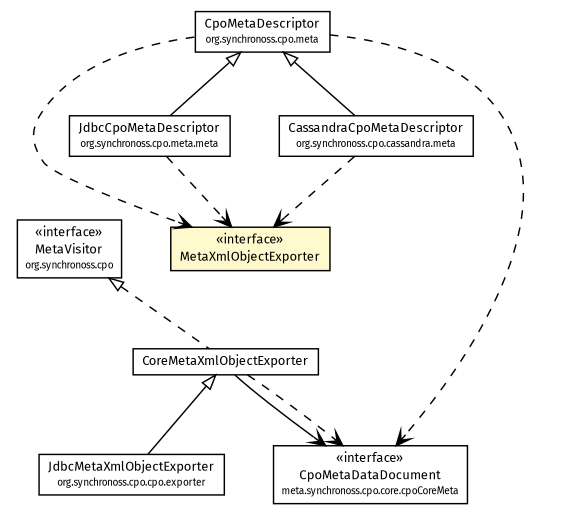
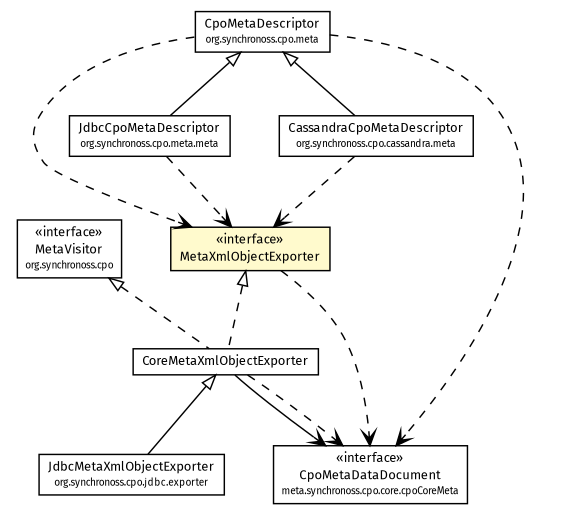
none -> (235, 317)
none -> (345, 340)
(132, 483) -> (132, 483)
